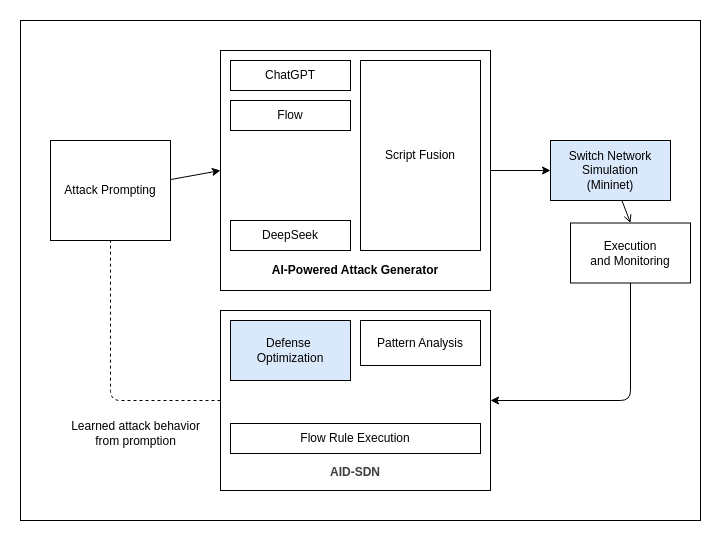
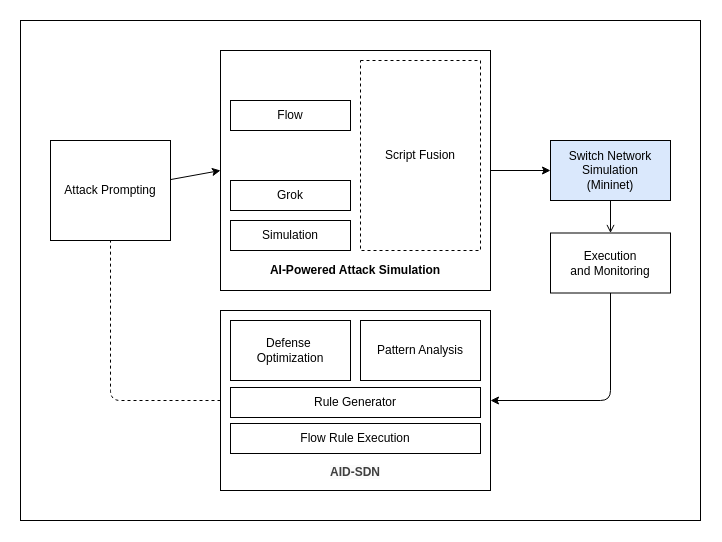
(291, 76) -> none
(421, 156) -> (421, 156)
none -> (291, 196)
(291, 236) -> (291, 236)
(631, 253) -> (611, 263)
(356, 271) -> (356, 271)
(421, 343) -> (421, 351)
(291, 351) -> (291, 351)
none -> (356, 403)
(136, 434) -> none
